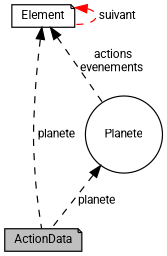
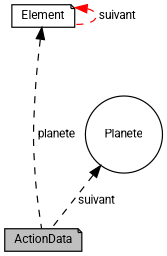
(80, 70) -> none
(95, 201) -> (95, 201)
